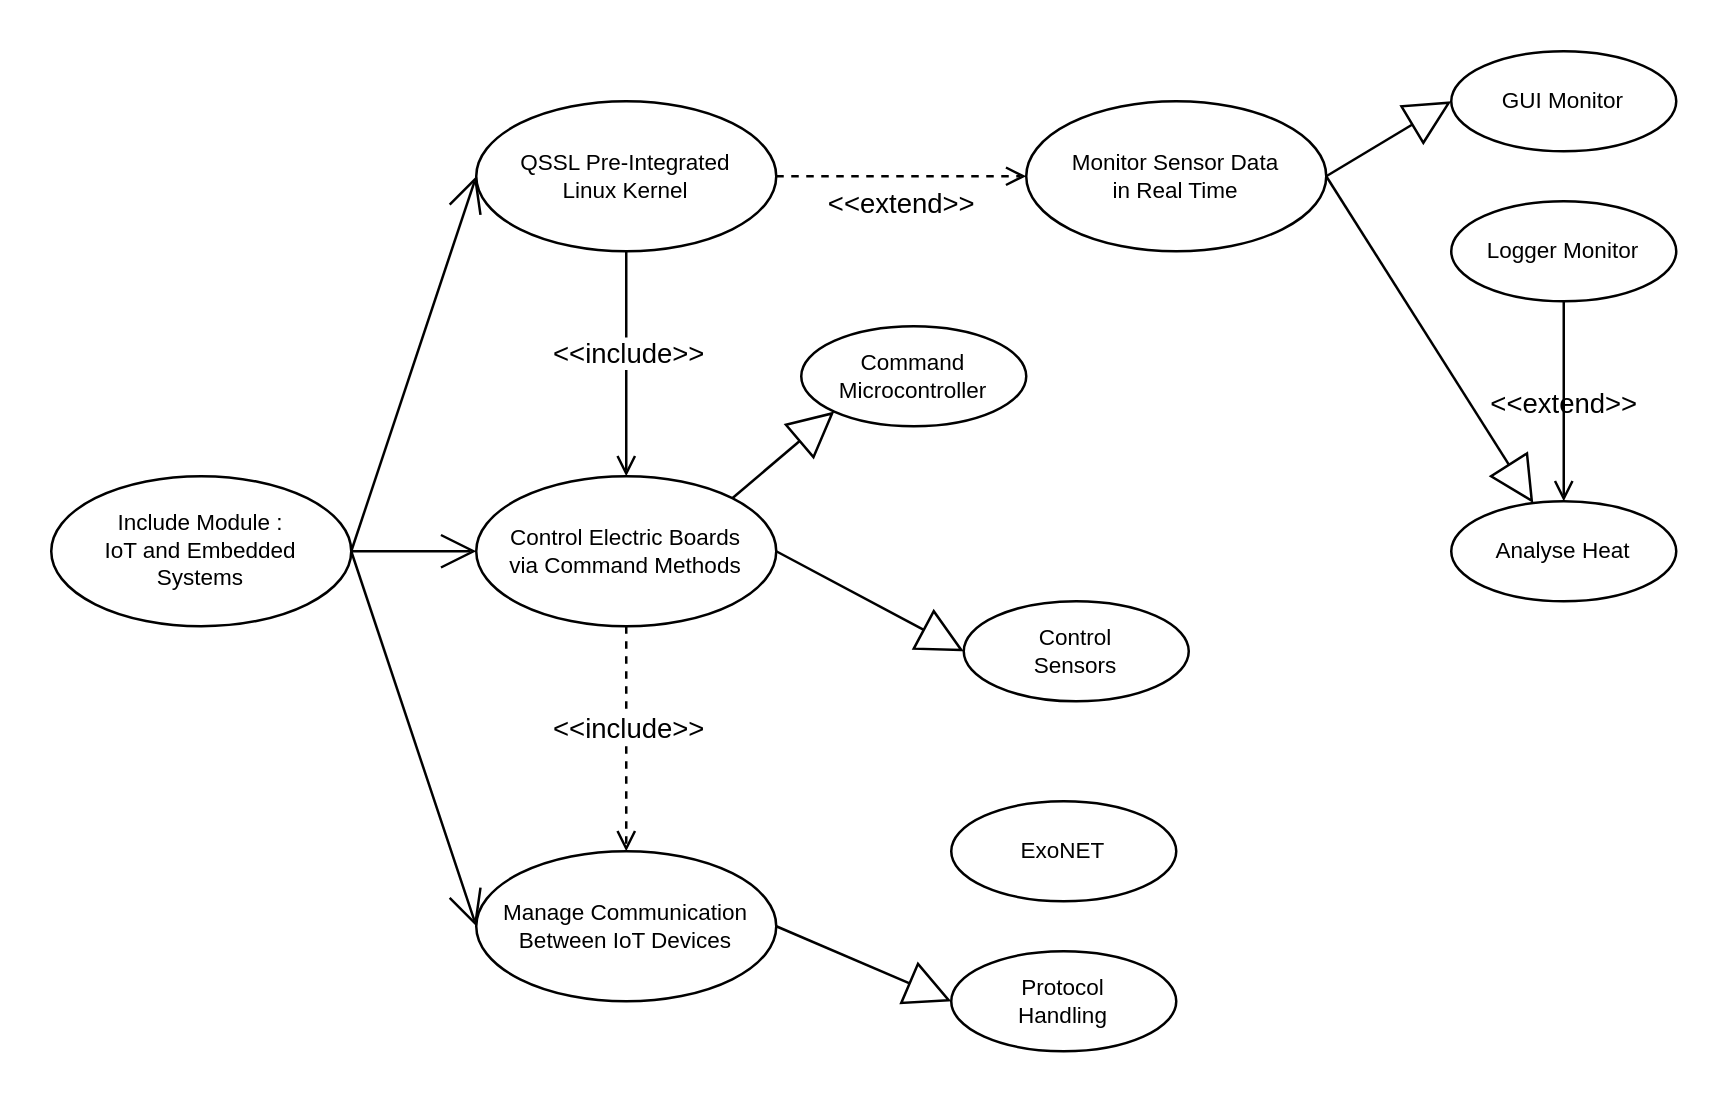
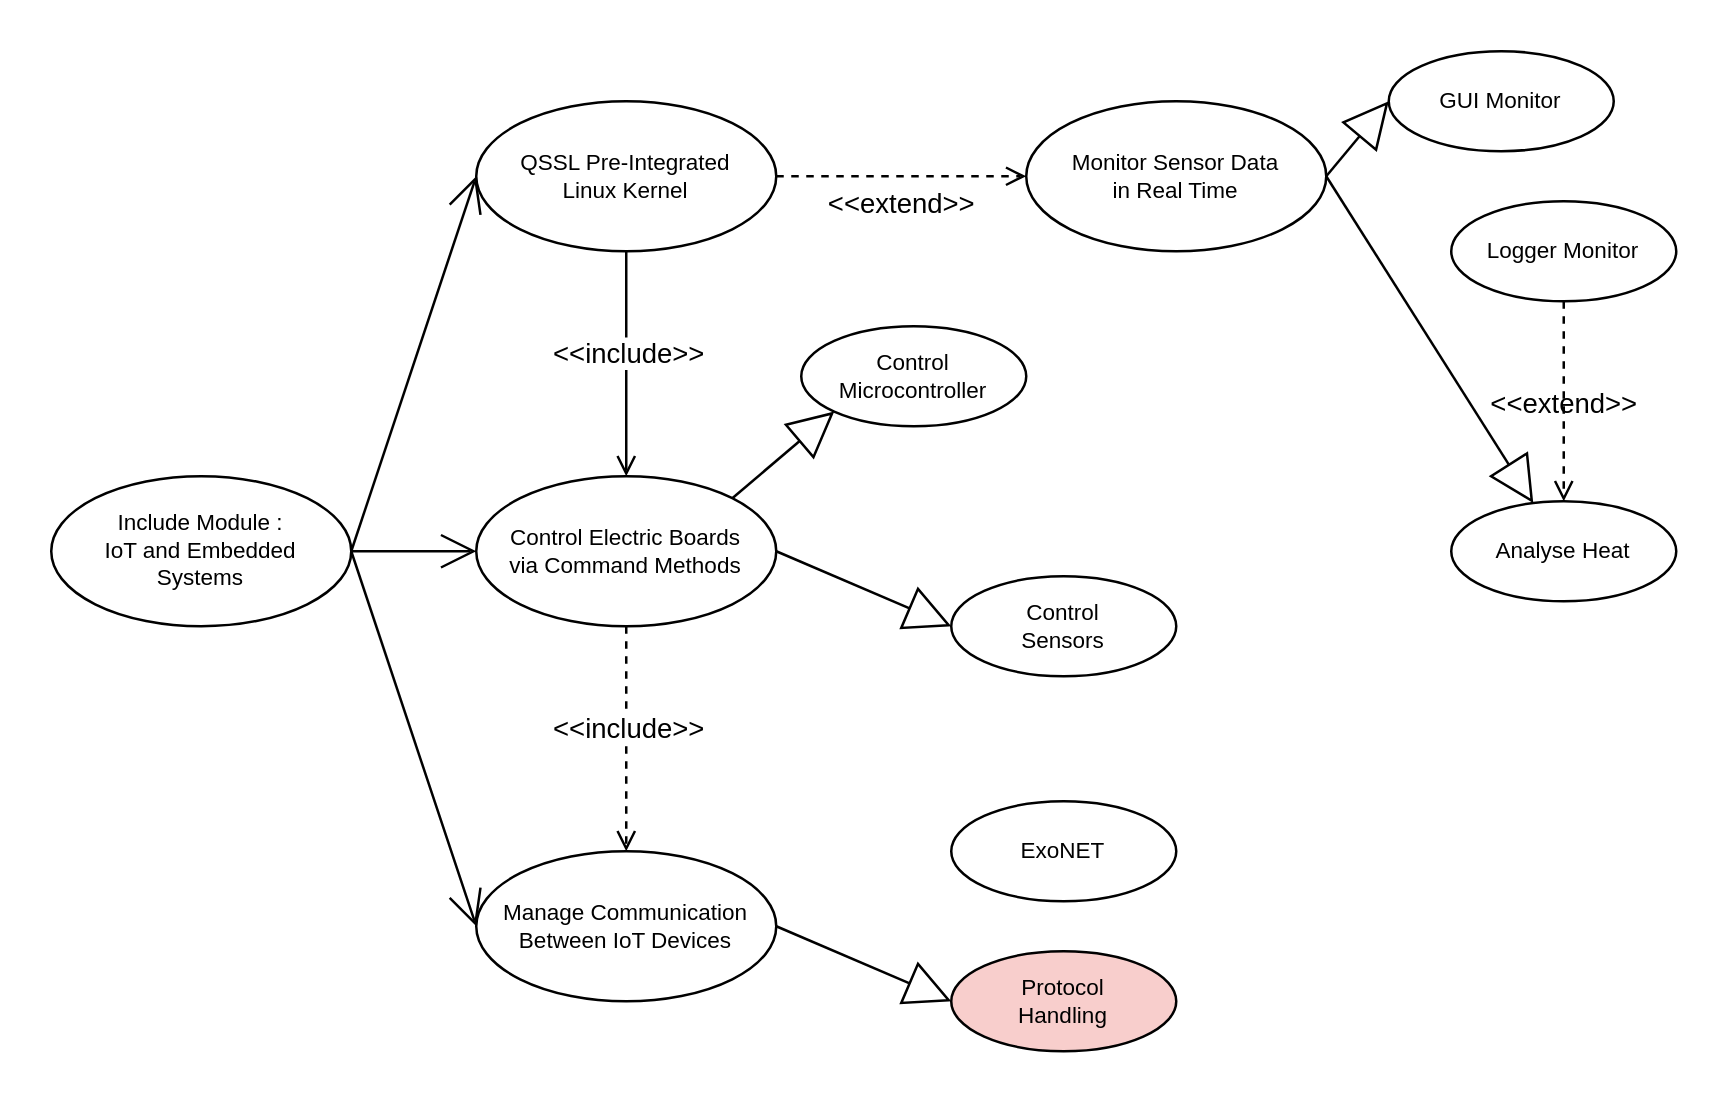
(1564, 101) -> (1501, 101)
(914, 376) -> (914, 376)
(1564, 401) -> (1564, 401)
(1076, 651) -> (1064, 626)
(1064, 1001) -> (1064, 1001)
